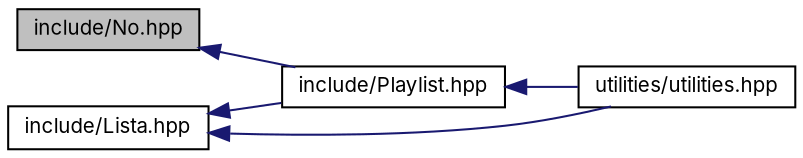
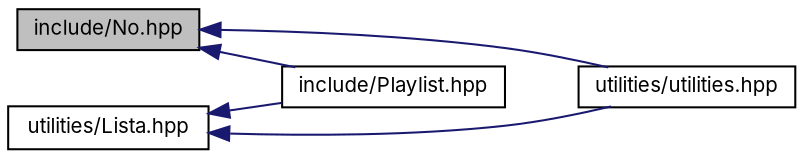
(552, 87) -> (416, 39)
(108, 128) -> (108, 128)
